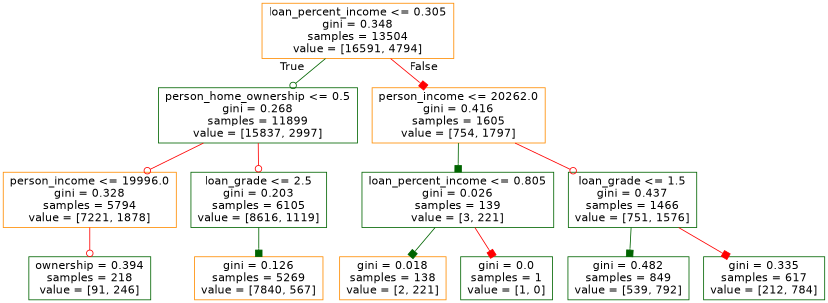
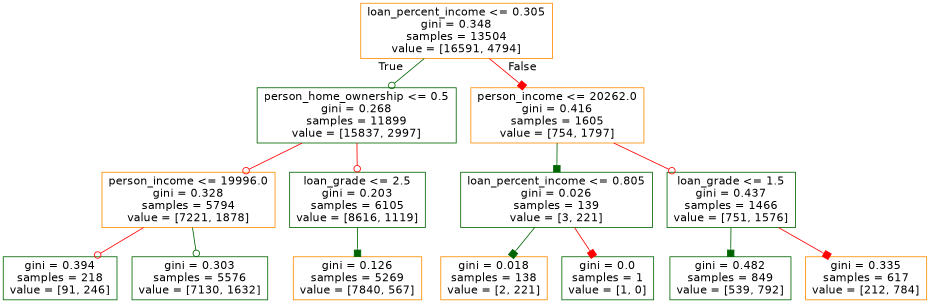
(90, 278) -> (60, 278)
none -> (200, 278)
(764, 278) -> (866, 278)
